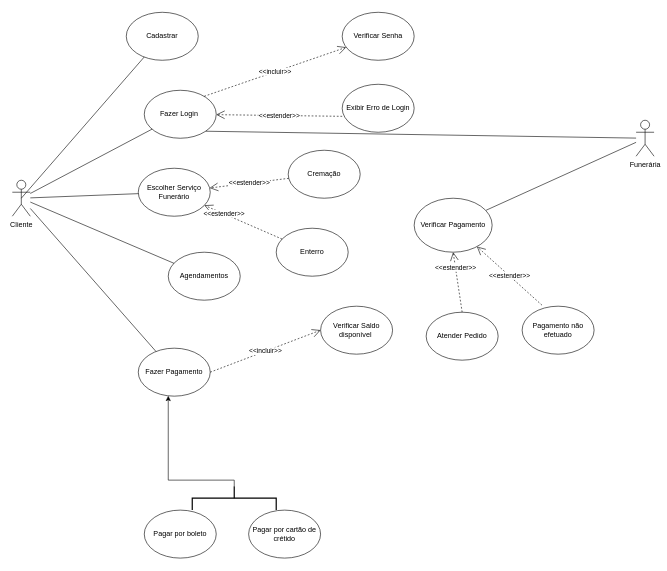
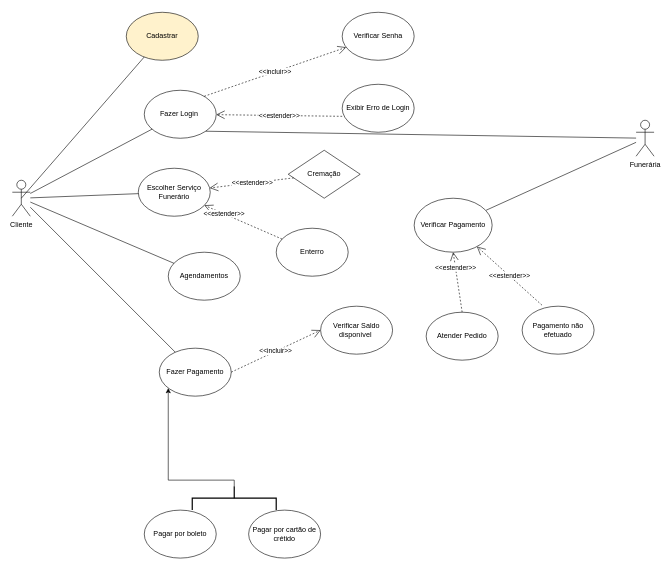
(162, 36) -> (162, 36)
(324, 174) -> (324, 174)
(174, 372) -> (195, 372)
